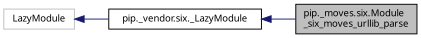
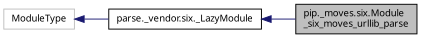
(39, 19) -> (39, 19)
(185, 19) -> (185, 19)
